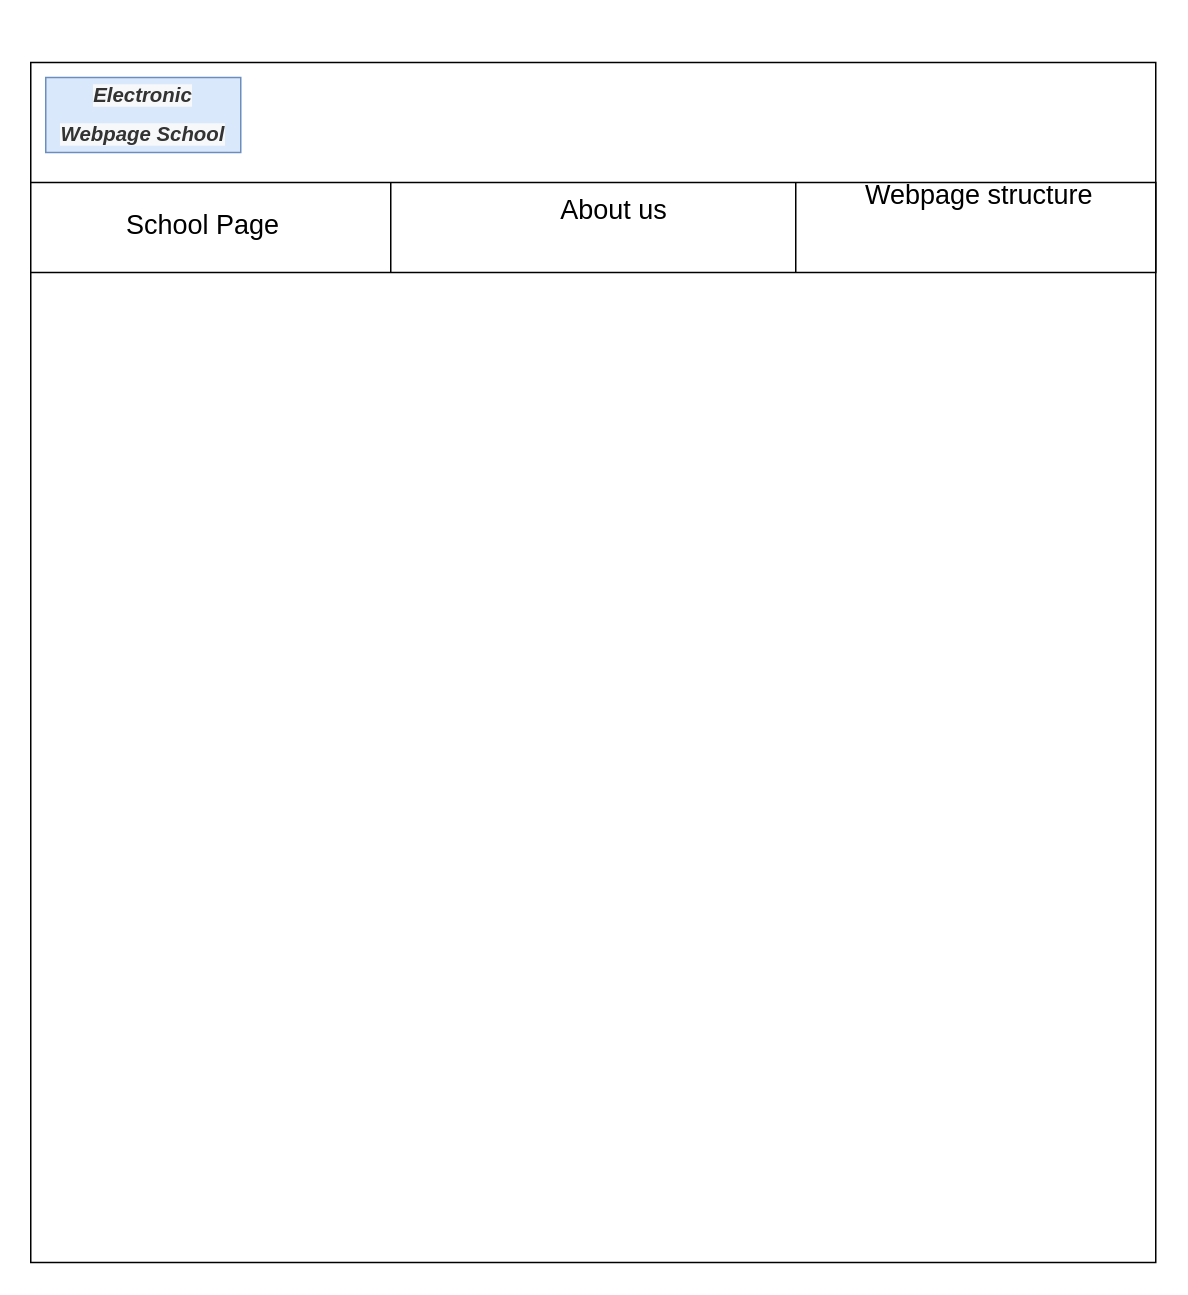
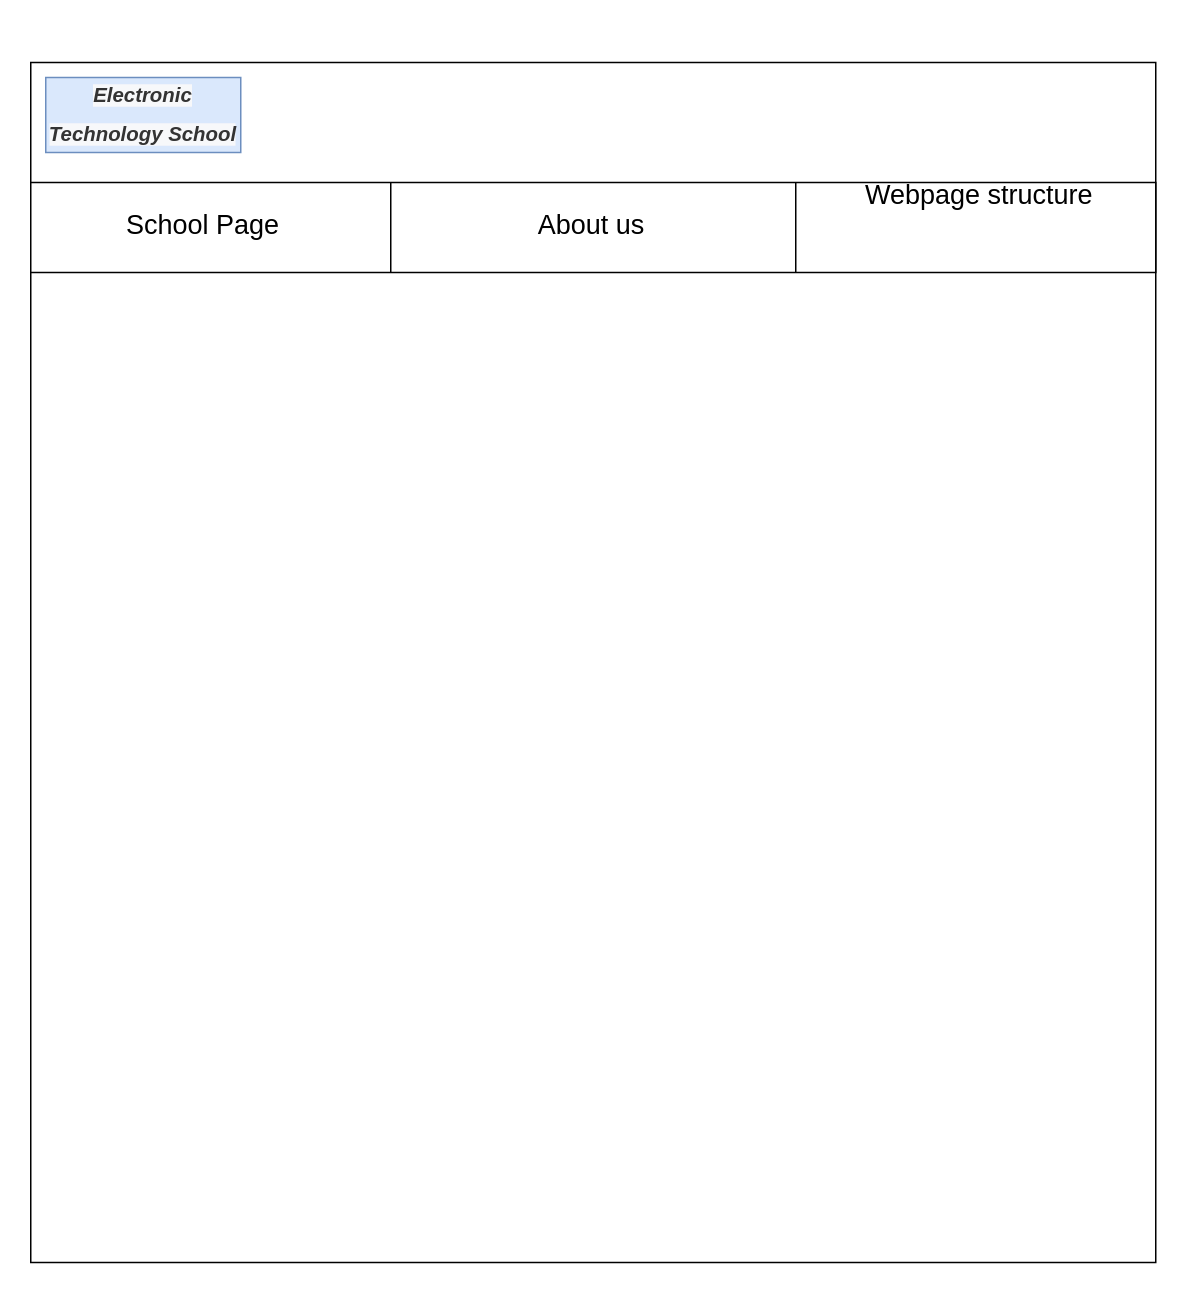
(143, 115) -> (143, 115)
(614, 145) -> (592, 160)
